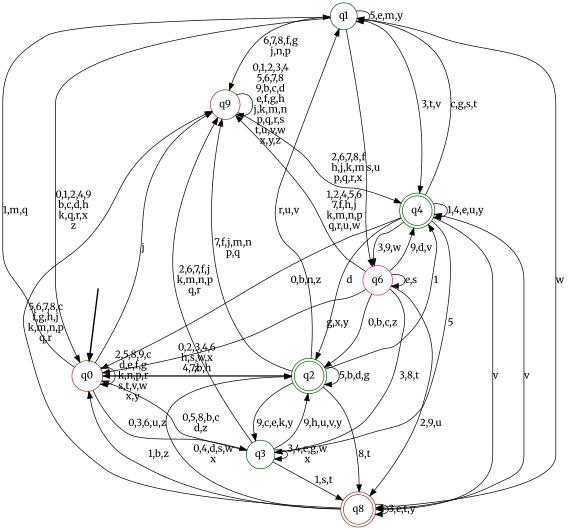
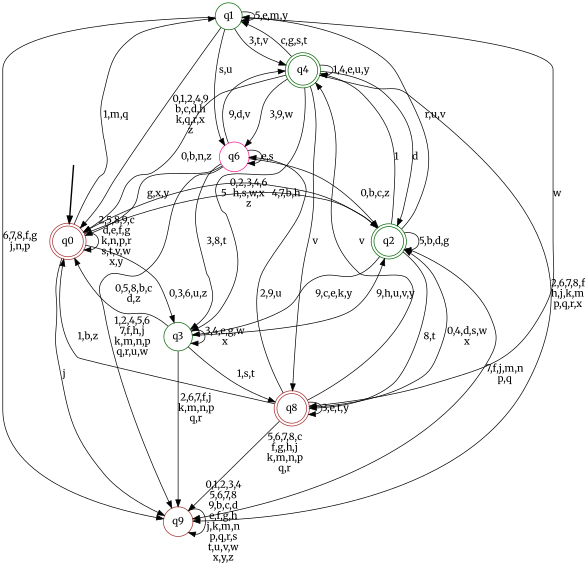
(313, 166) -> (540, 352)
(432, 365) -> (271, 258)
(87, 376) -> (68, 241)
